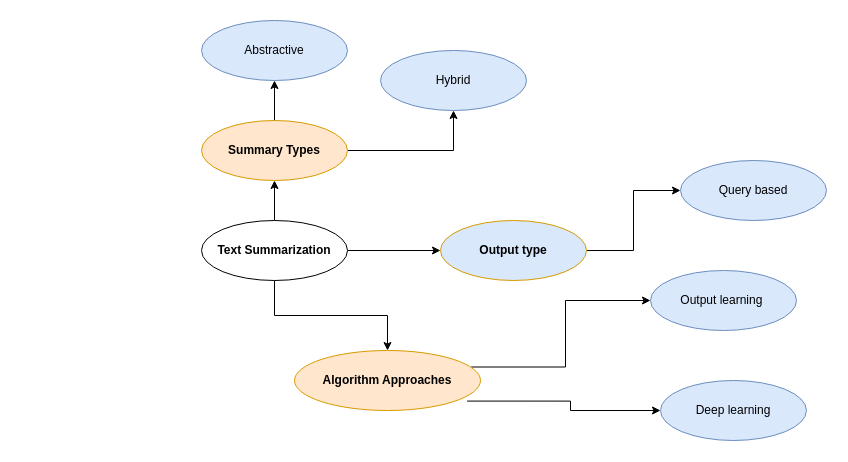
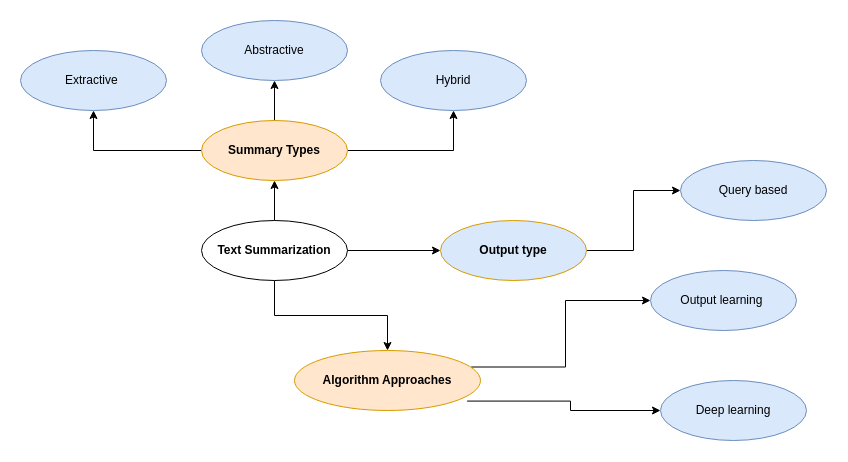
none -> (94, 81)
none -> (132, 151)
